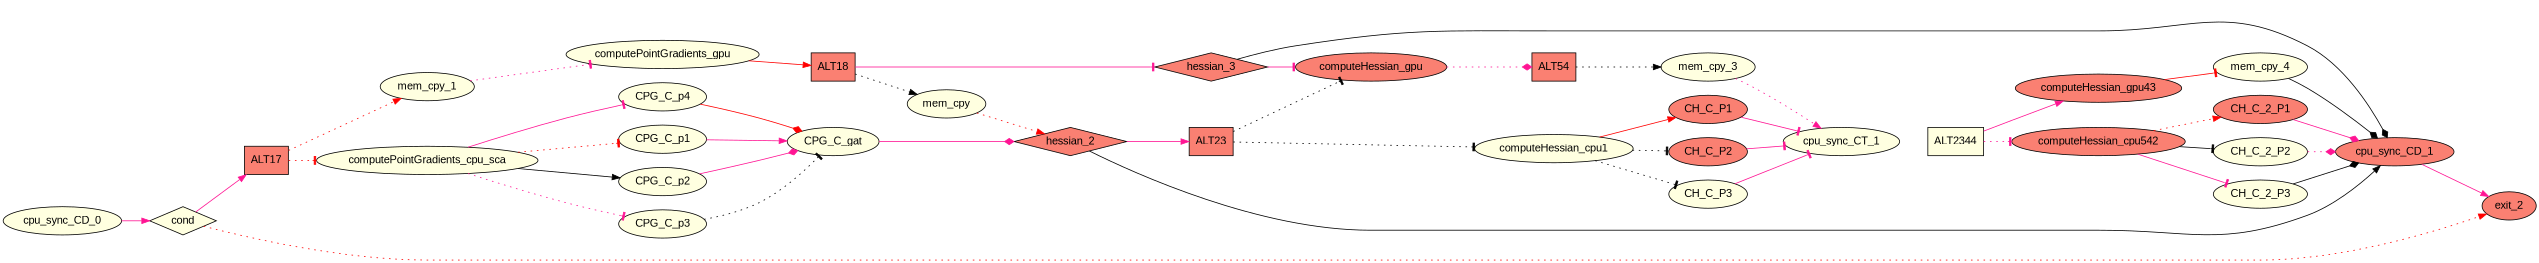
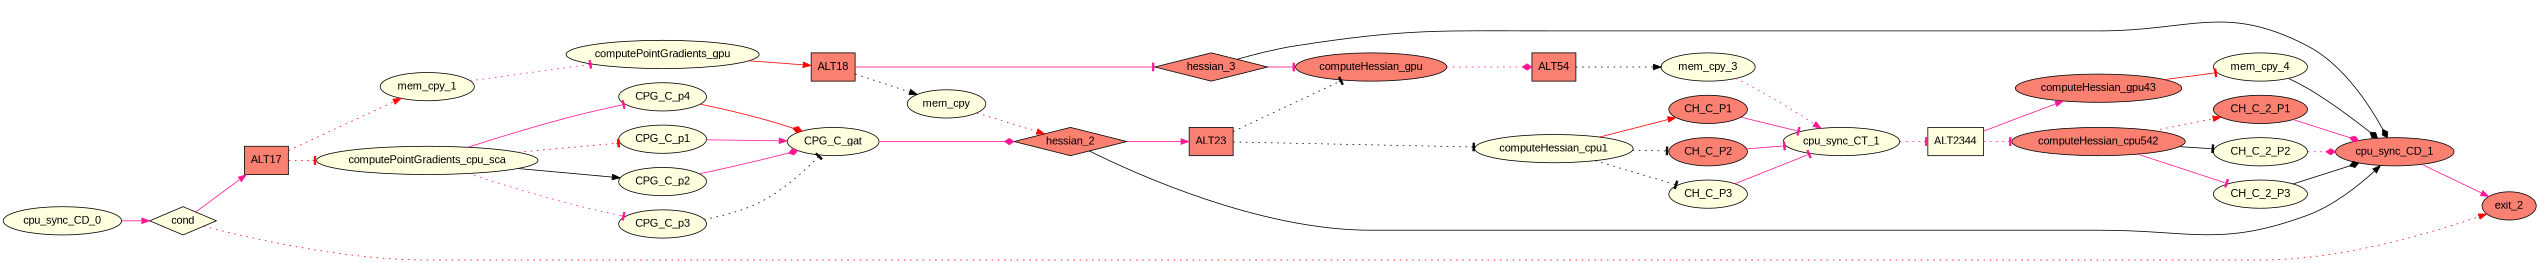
none -> (1912, 142)
